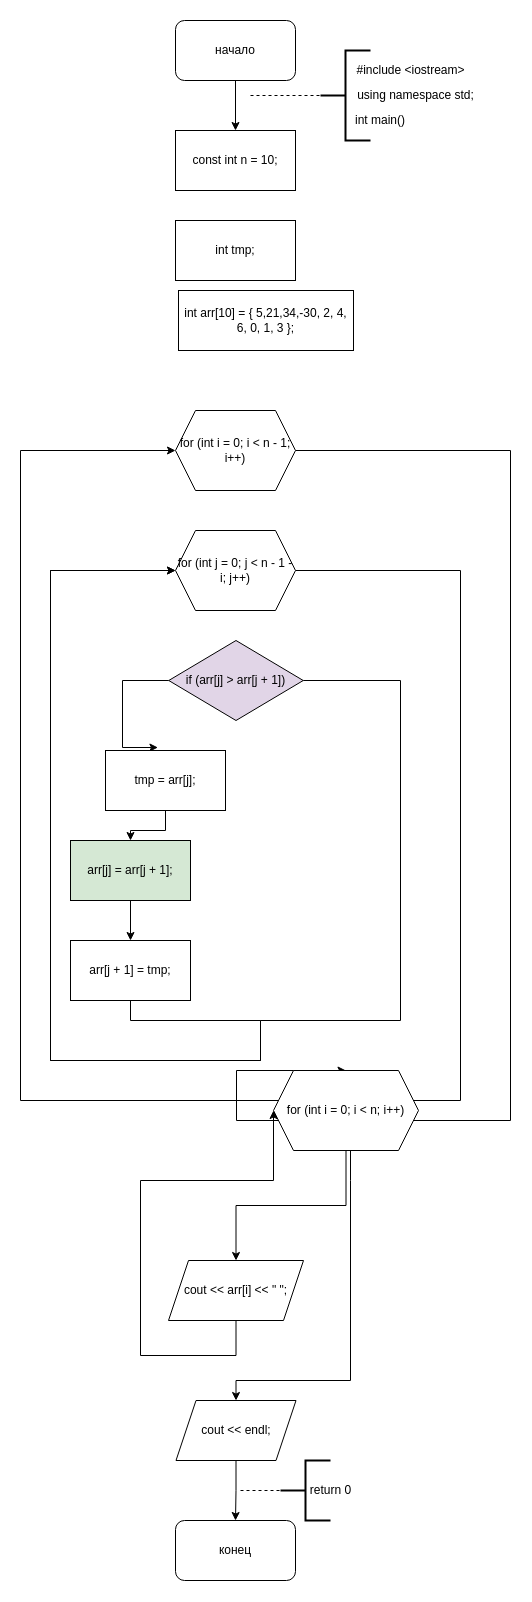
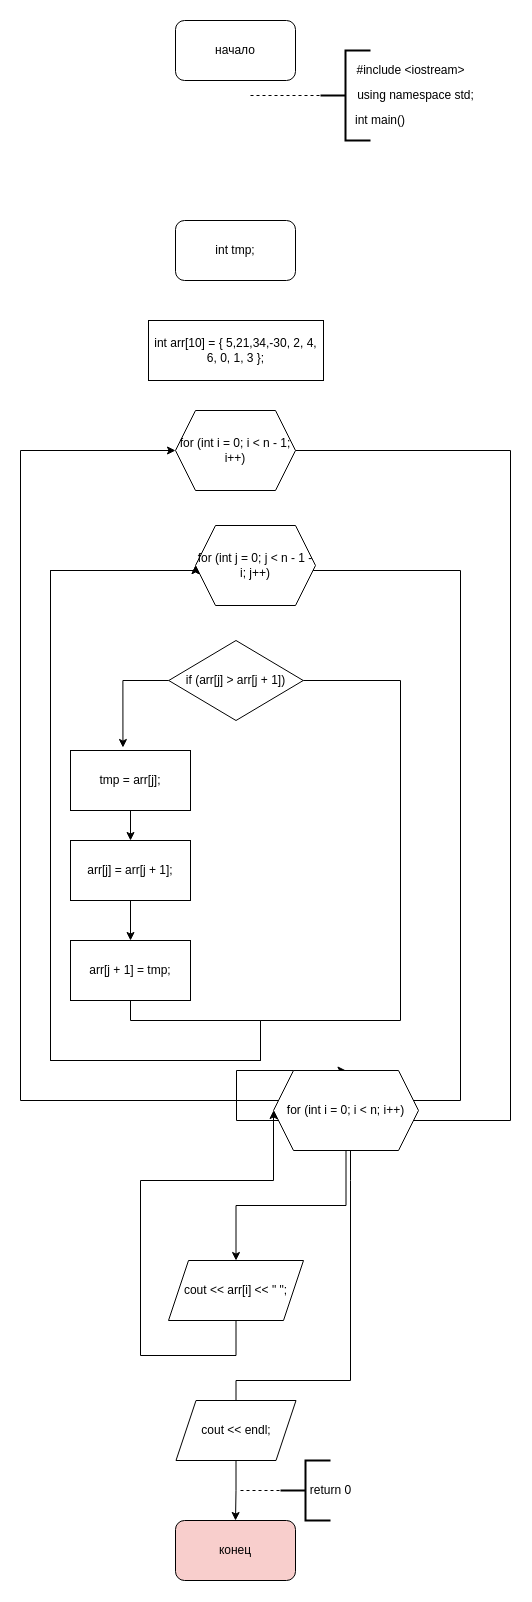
(236, 102) -> none
(236, 161) -> none
(236, 251) -> (236, 251)
(266, 321) -> (236, 351)
(236, 571) -> (256, 566)
(236, 681) -> (236, 681)
(166, 781) -> (131, 781)
(131, 871) -> (131, 871)
(236, 1392) -> (236, 1394)
(236, 1551) -> (236, 1551)
